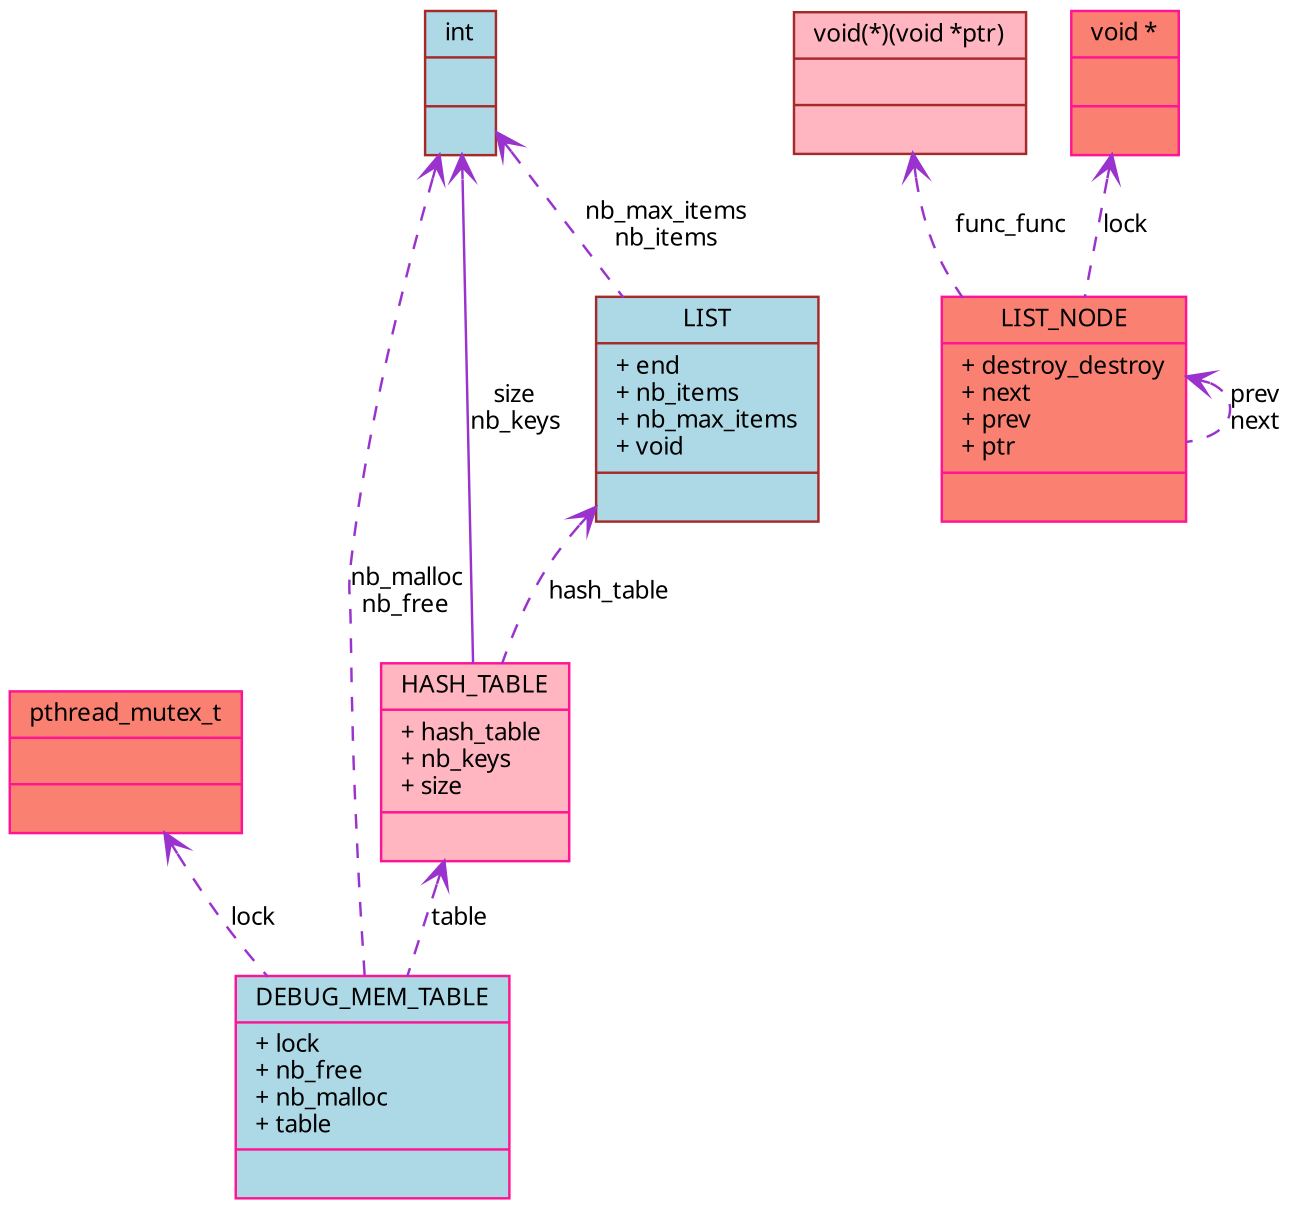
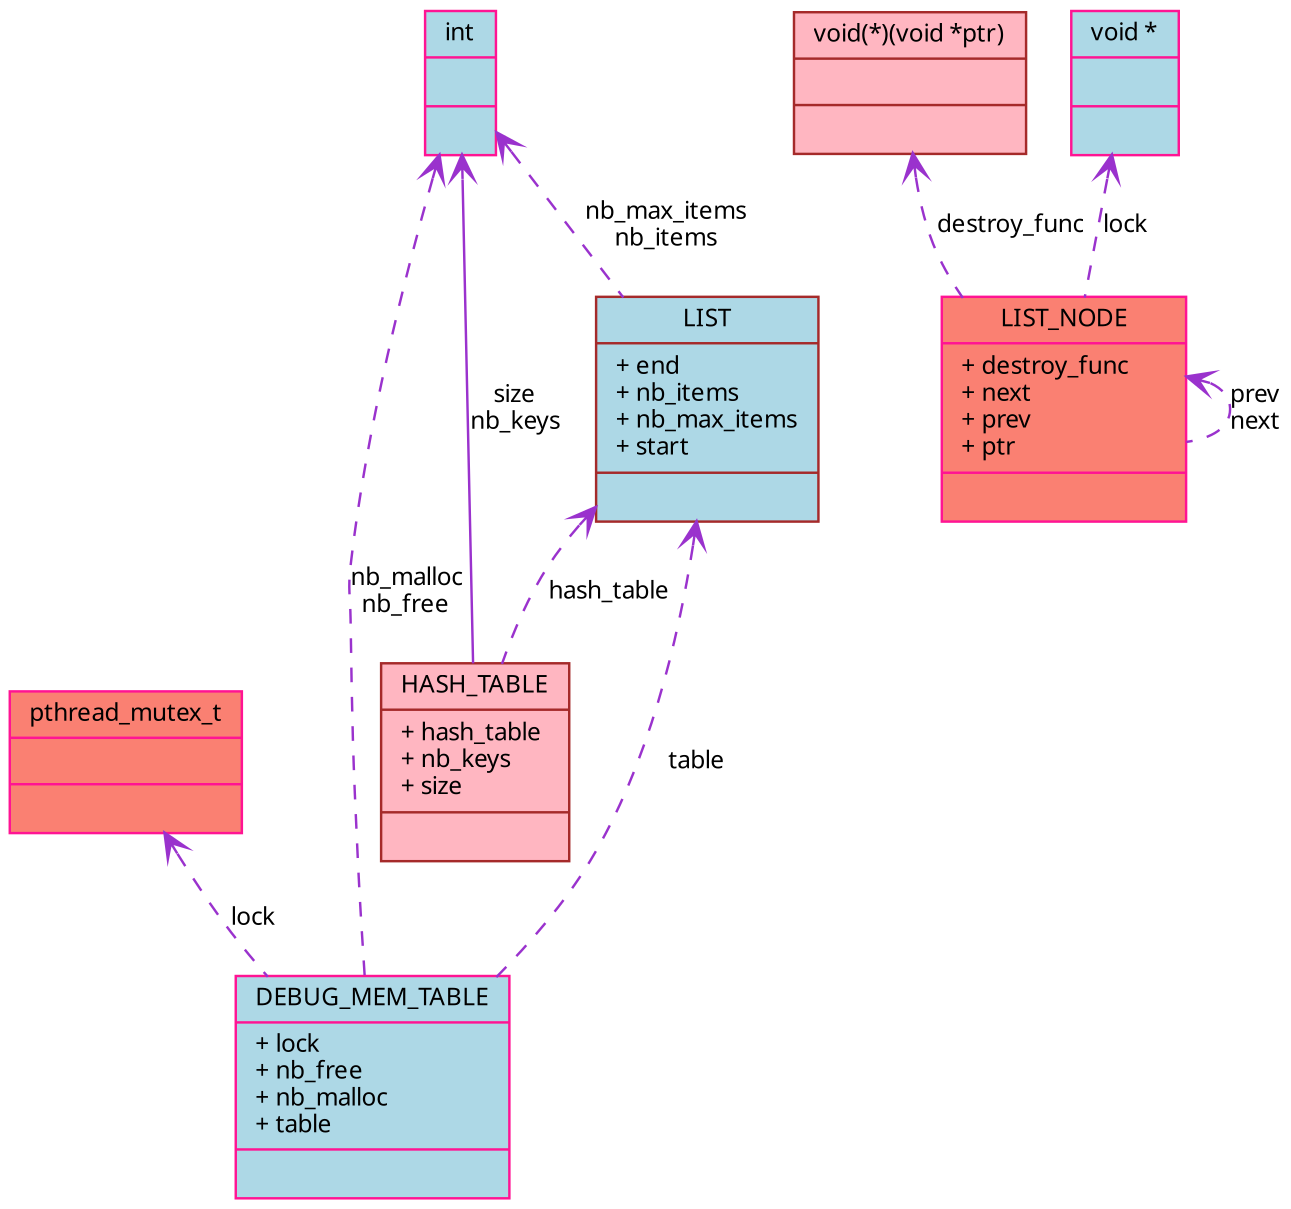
(461, 83) -> (461, 83)
(1125, 83) -> (1125, 83)
(1011, 226) -> (1011, 226)
(1064, 366) -> (1046, 366)
(650, 447) -> (654, 447)
(475, 762) -> (475, 762)
(422, 930) -> (631, 779)
